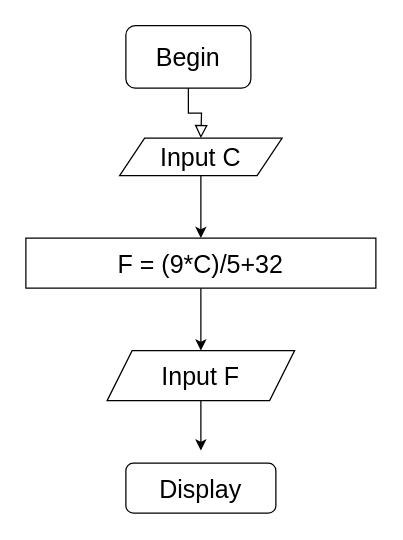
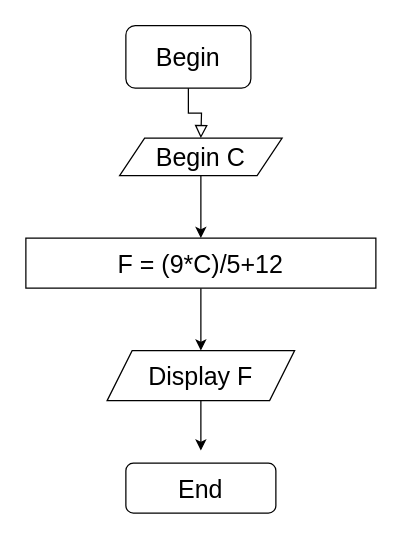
(201, 157) -> (201, 157)
(201, 263) -> (201, 263)
(201, 376) -> (201, 376)
(201, 488) -> (201, 488)
